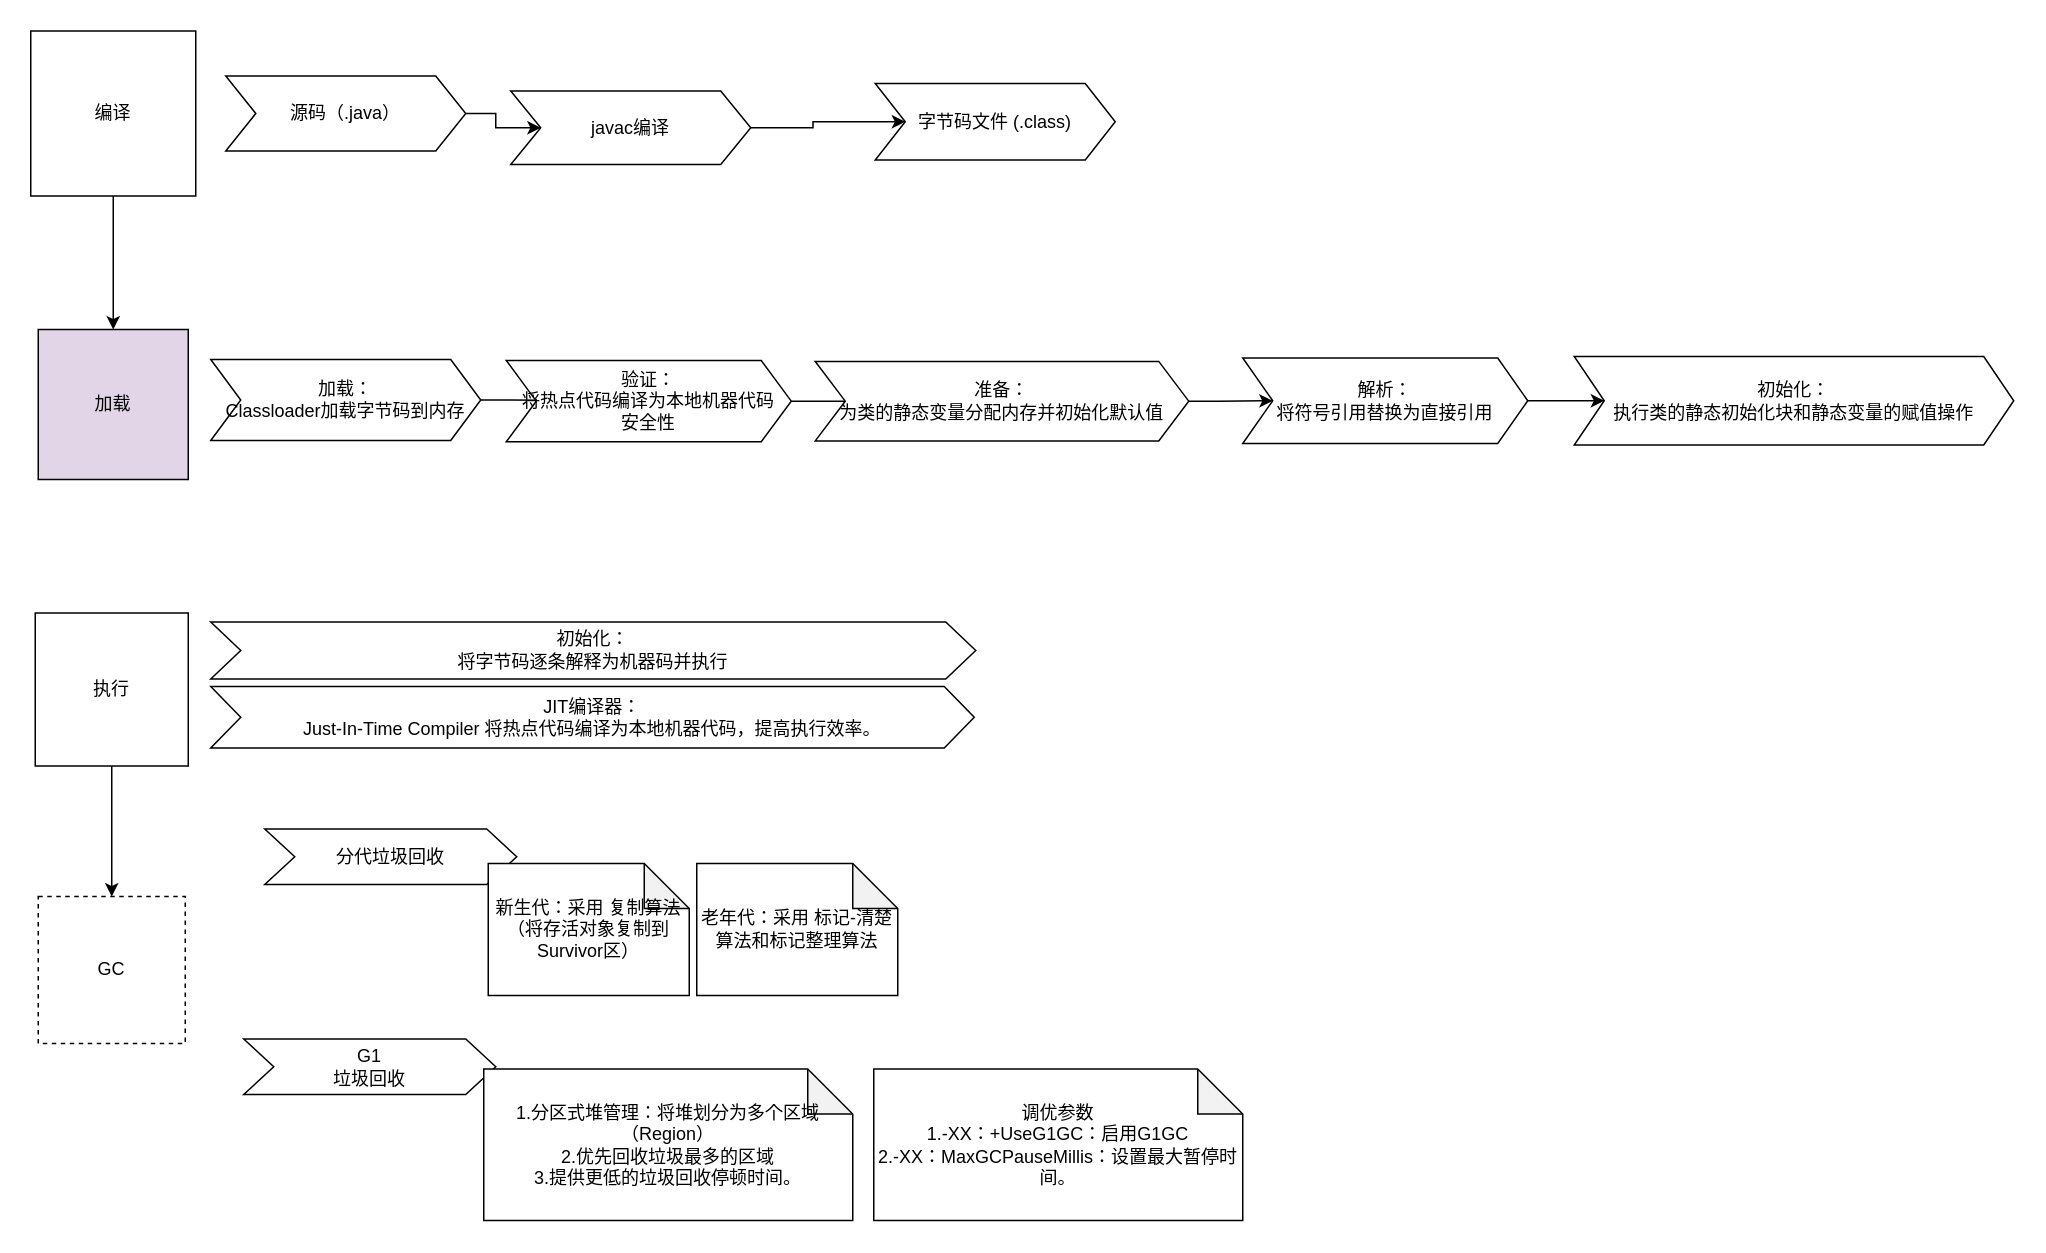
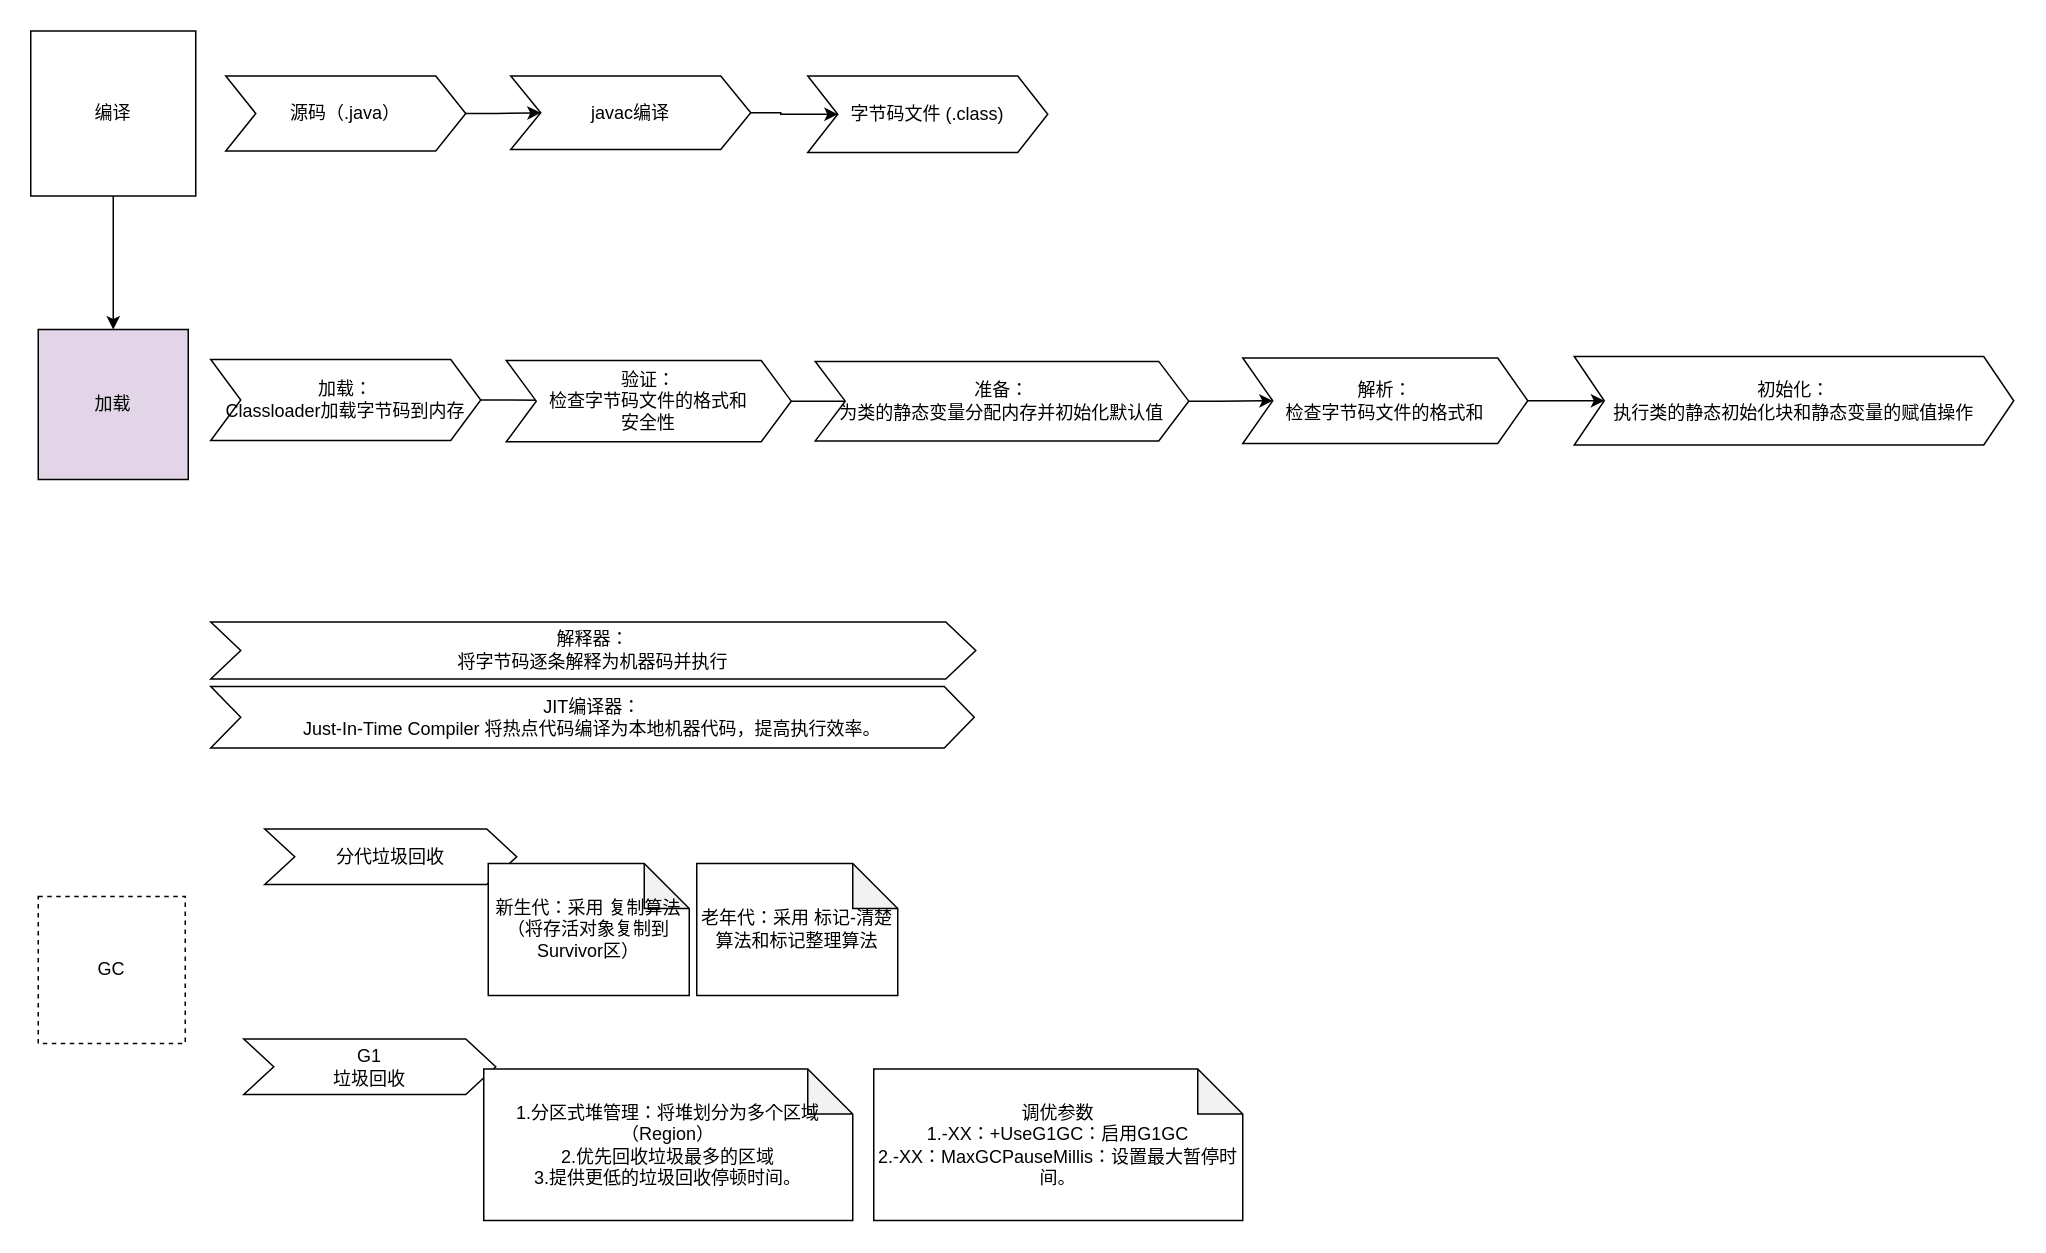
(995, 122) -> (928, 114)
(631, 128) -> (631, 113)
(649, 401) -> (649, 401)
(1385, 401) -> (1385, 401)
(593, 650) -> (593, 650)
(112, 689) -> none
(112, 826) -> none
